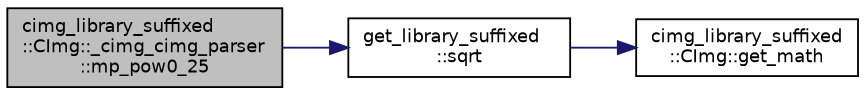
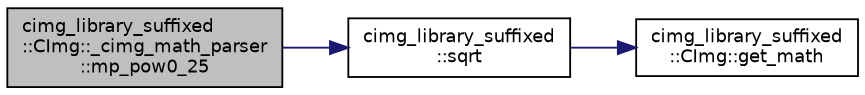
(145, 48) -> (145, 48)
(459, 48) -> (459, 48)
